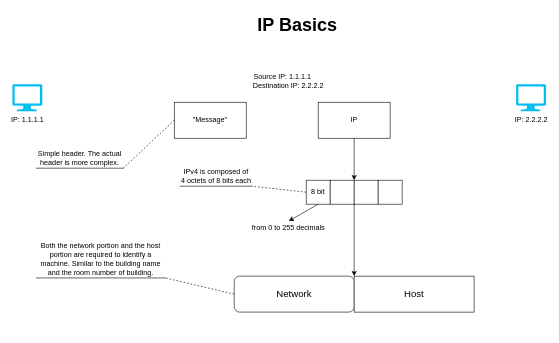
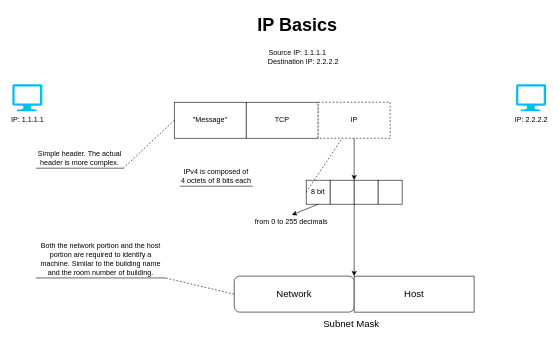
(282, 81) -> (297, 57)
none -> (282, 120)
(354, 120) -> (354, 120)
(279, 189) -> (324, 165)
(288, 228) -> (291, 222)
none -> (351, 324)
